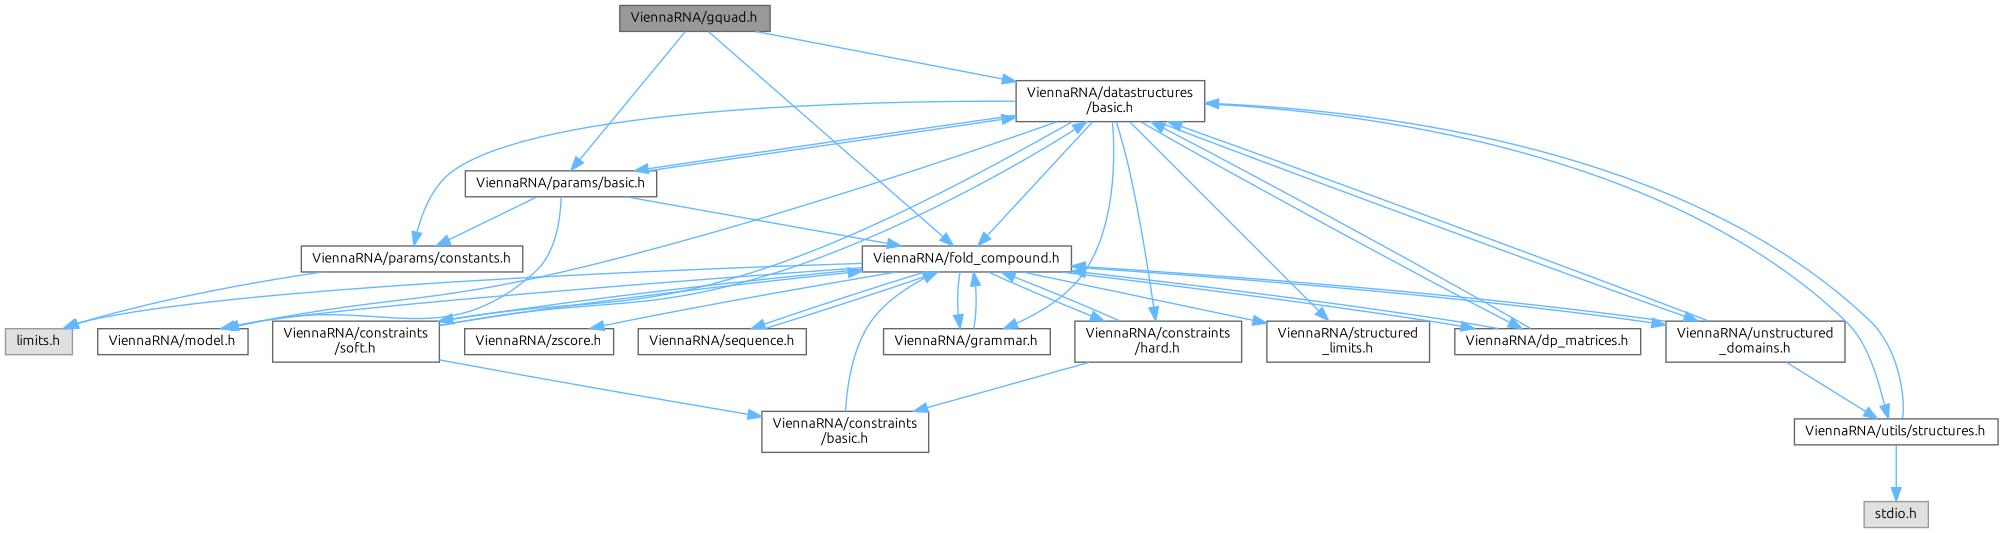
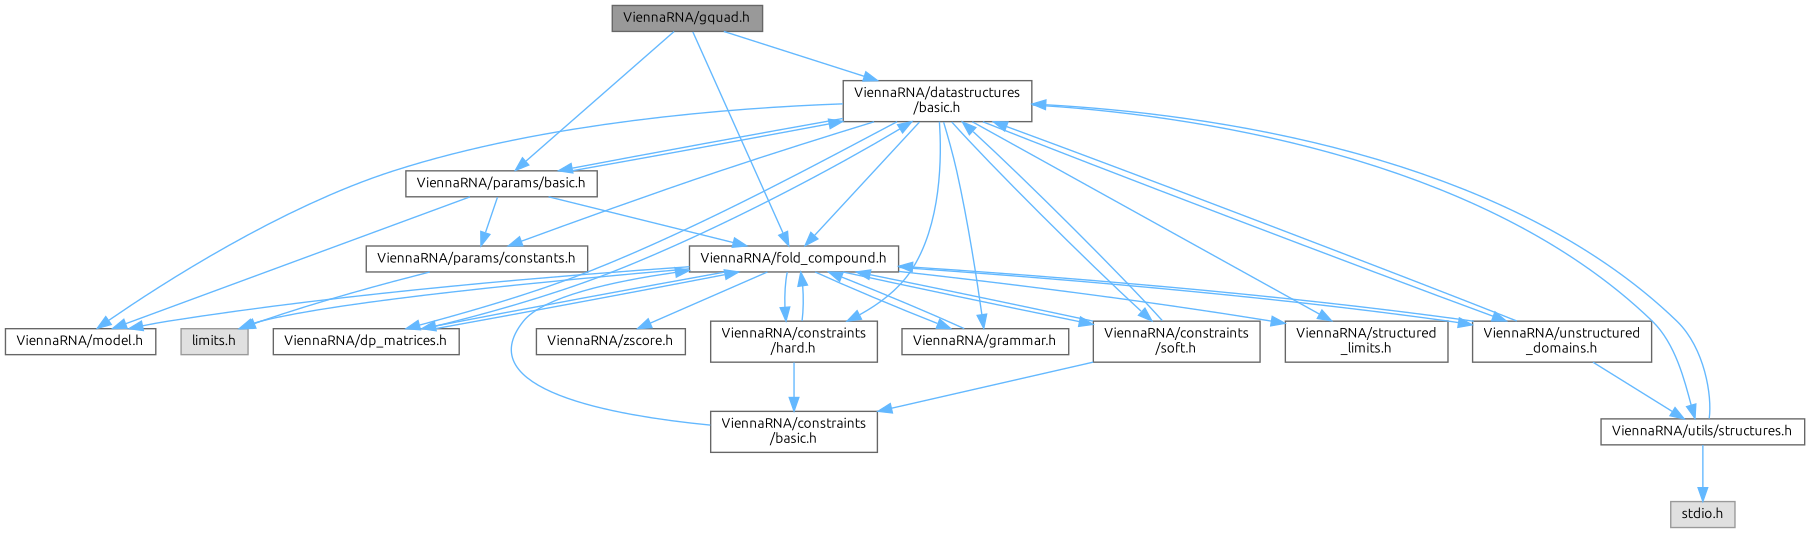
(722, 342) -> none
